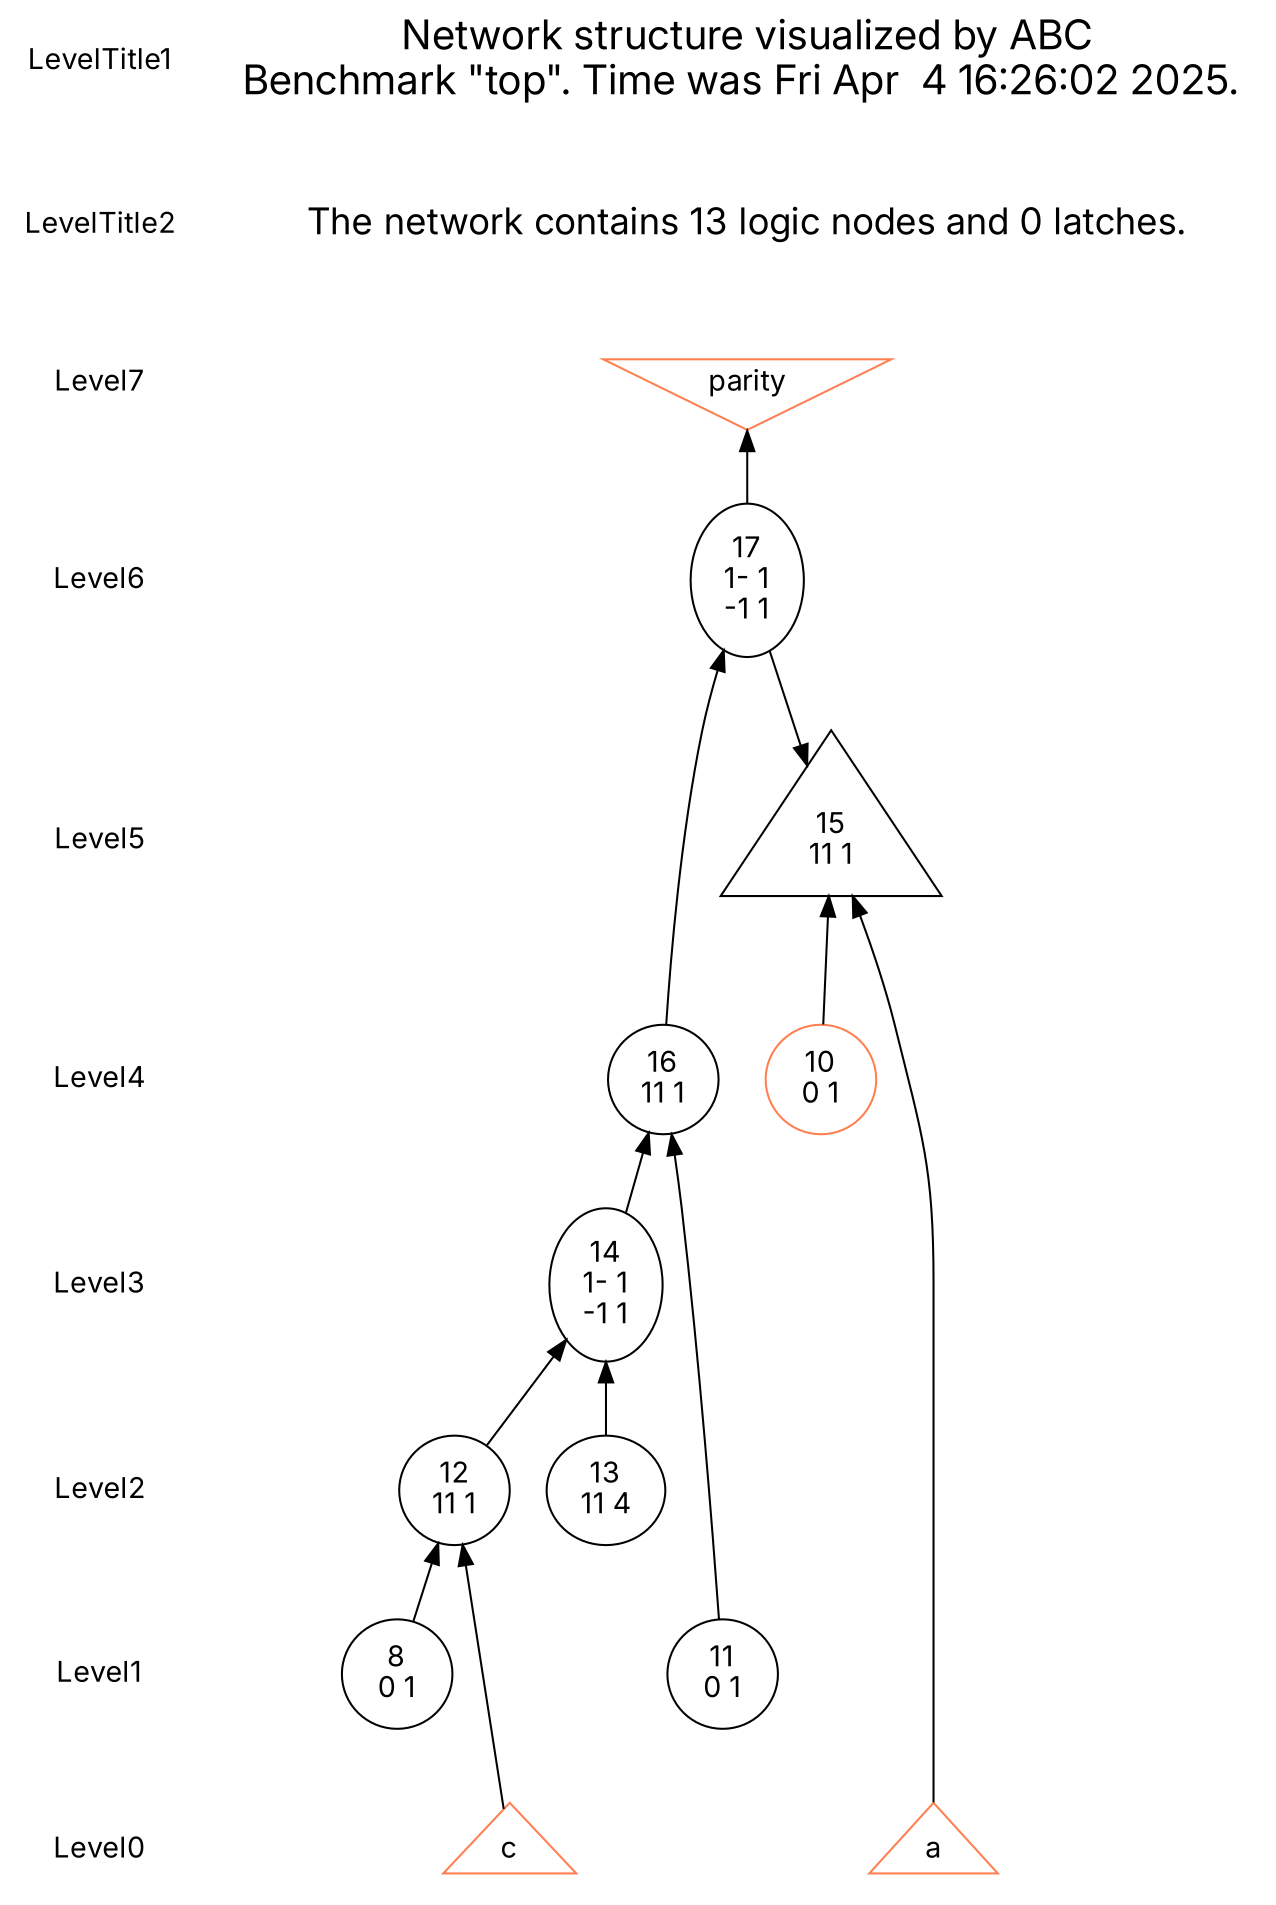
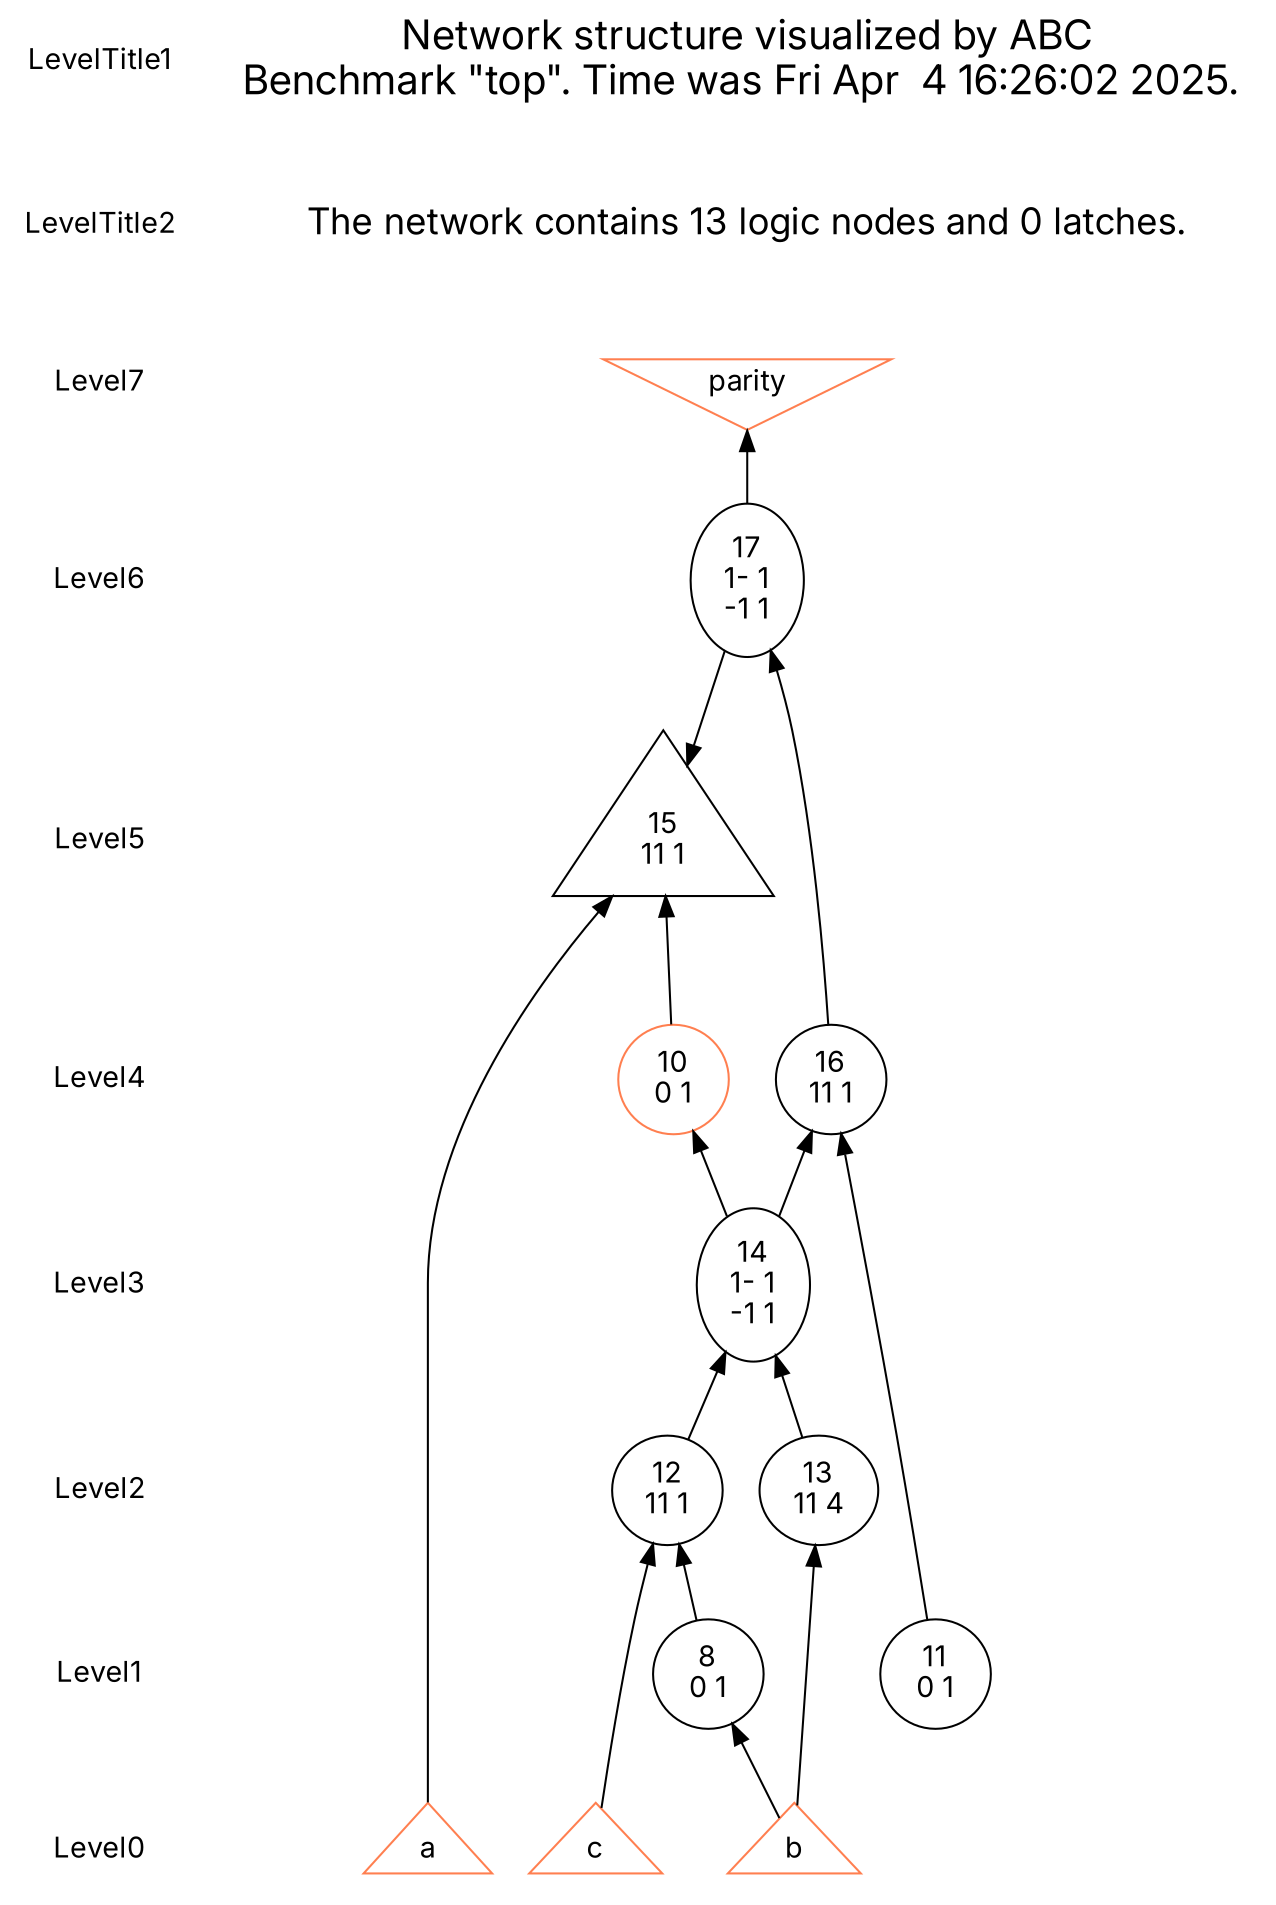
none -> (714, 1184)
none -> (794, 1850)
